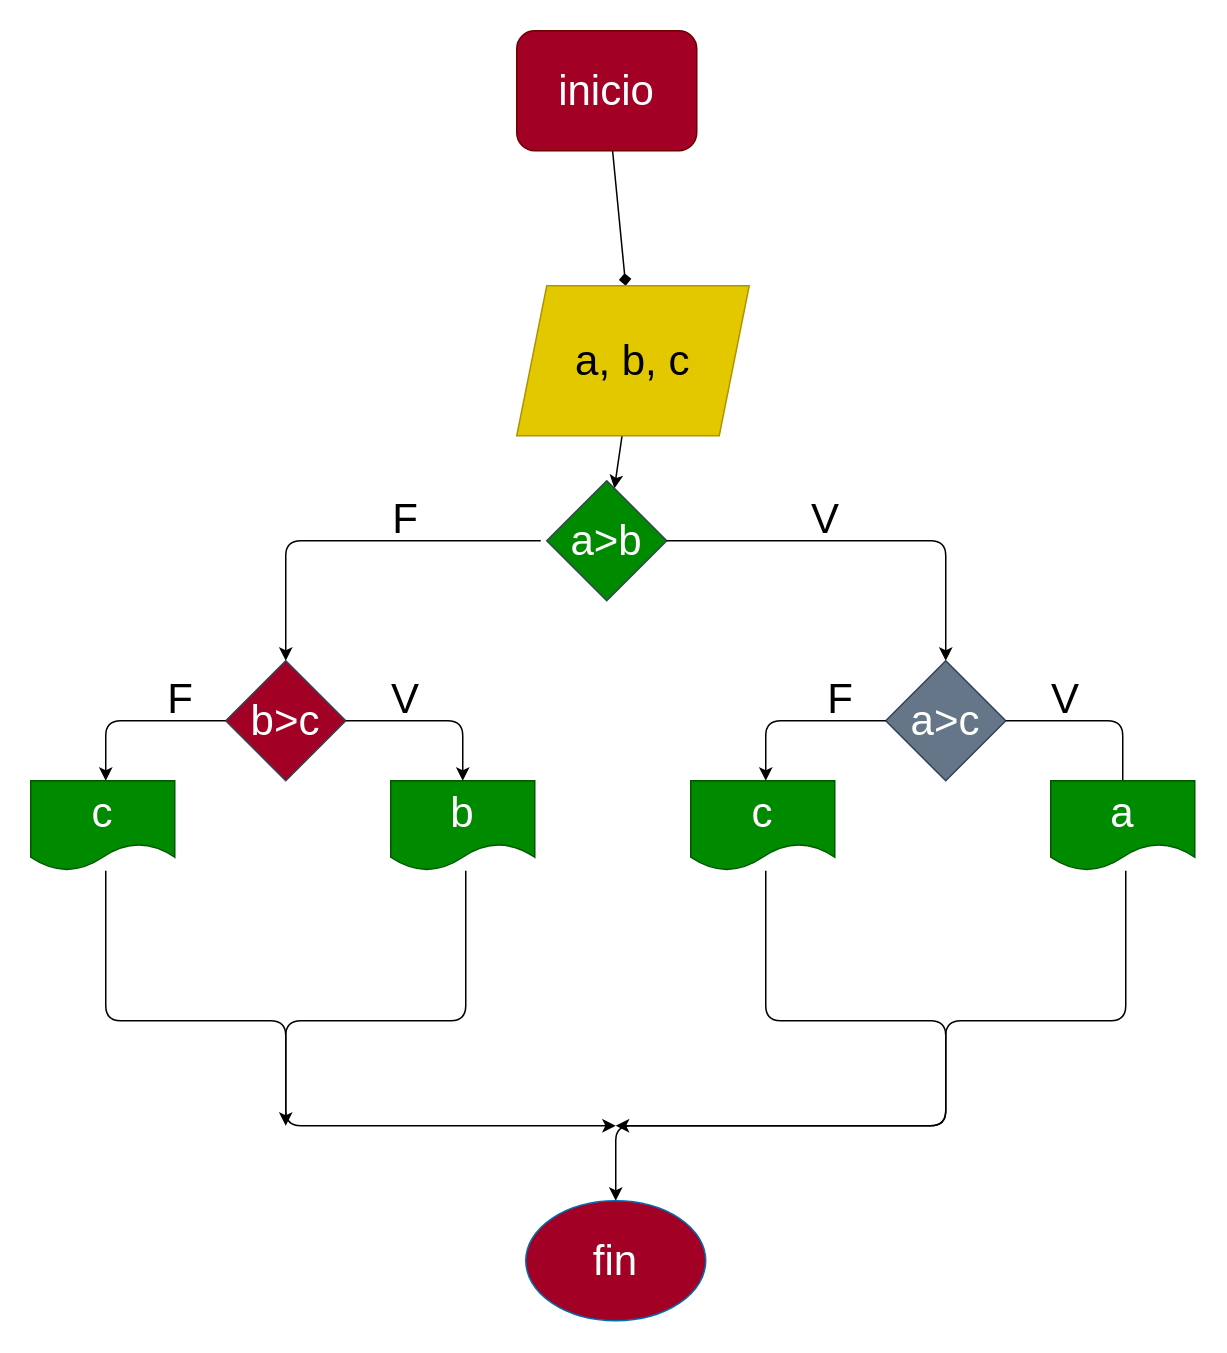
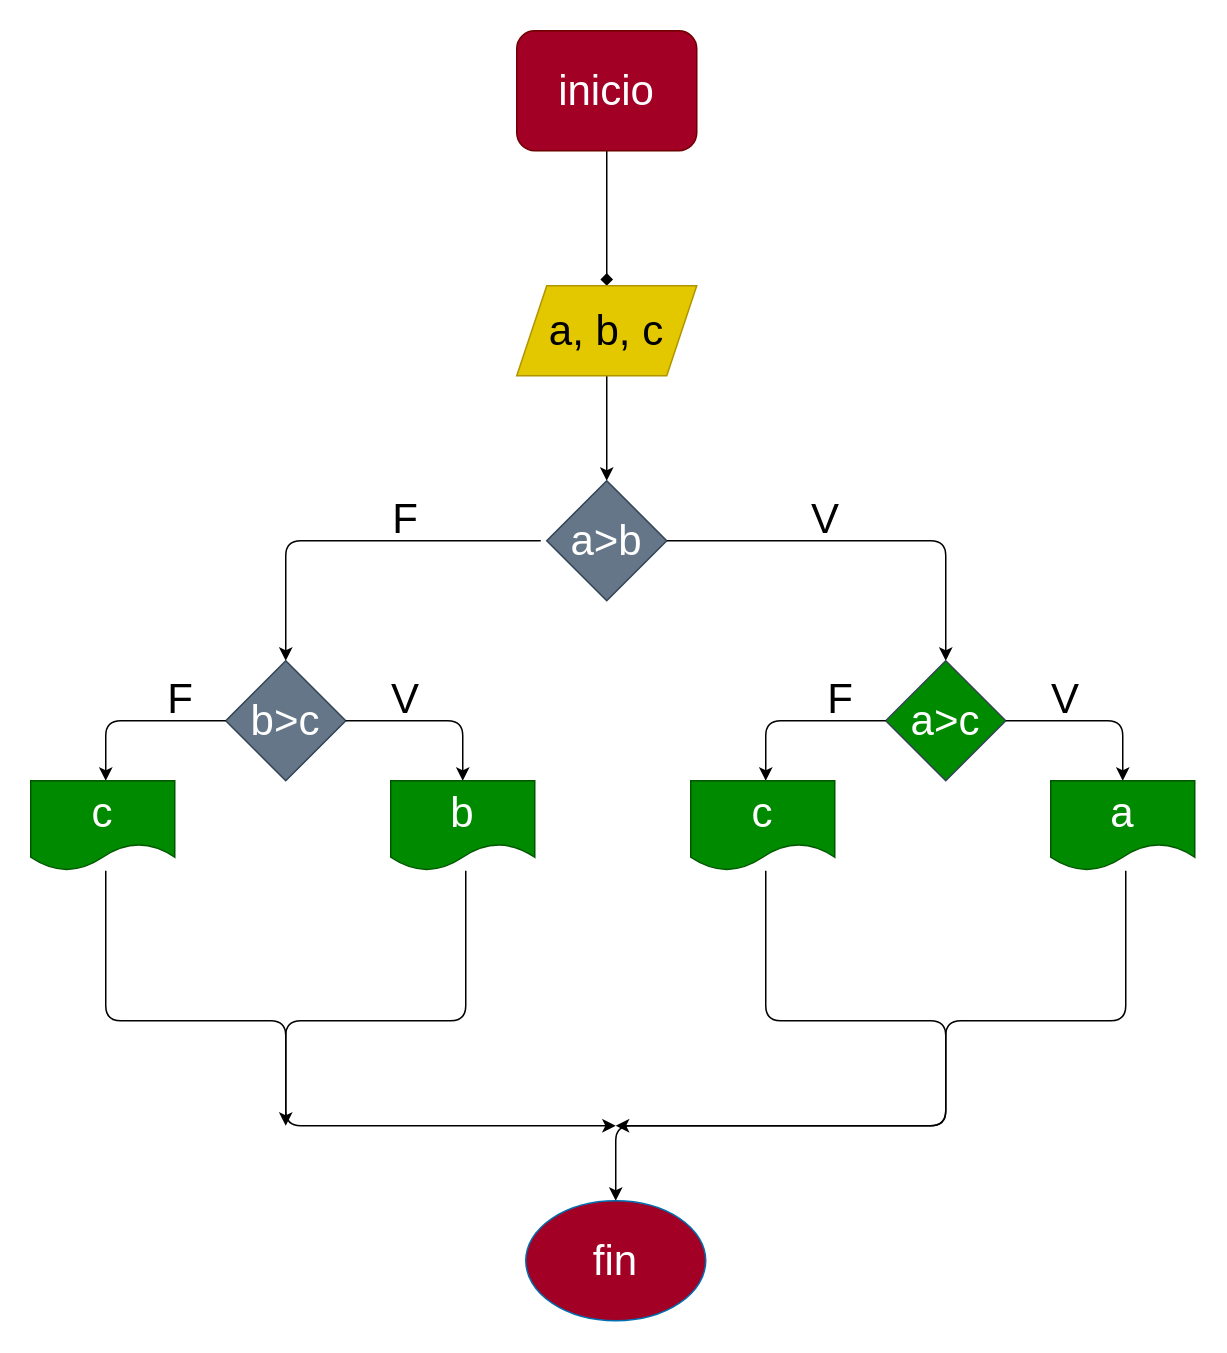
(633, 361) -> (607, 331)
(607, 541) -> (607, 541)
(286, 721) -> (286, 721)
(946, 721) -> (946, 721)
(1123, 773) -> (1123, 769)
